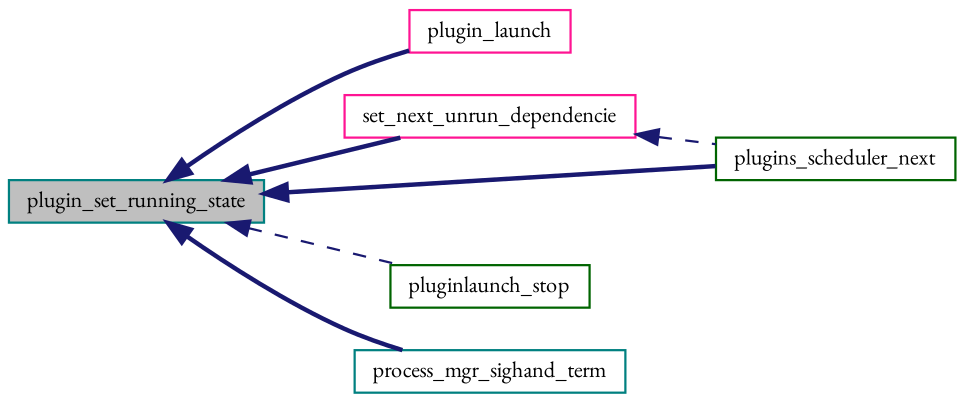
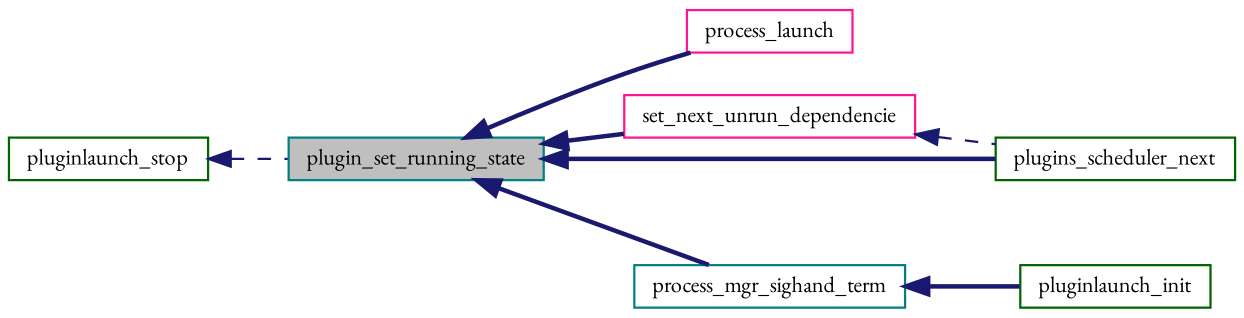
(490, 31) -> (770, 31)
(324, 247) -> (259, 159)
none -> (1115, 286)
